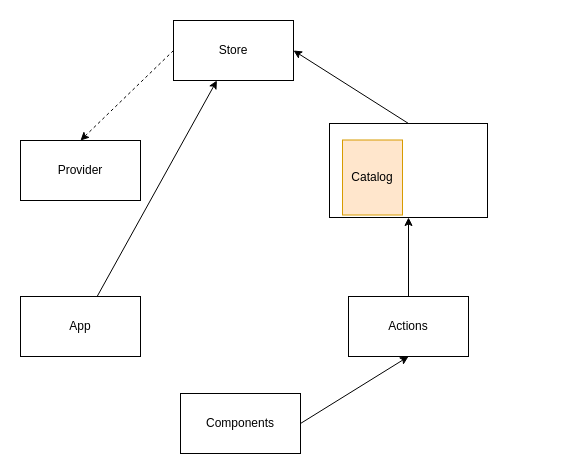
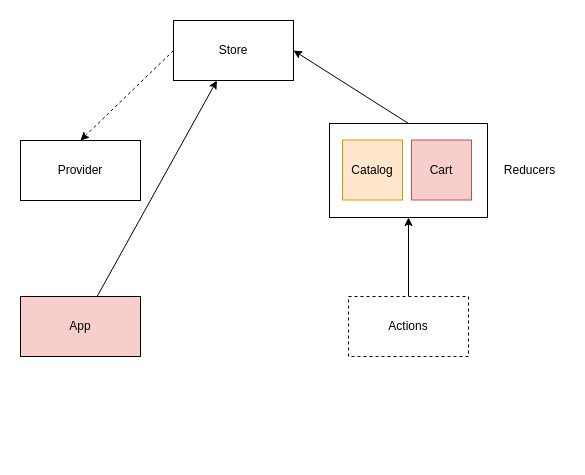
none -> (442, 170)
none -> (529, 171)
(373, 178) -> (373, 170)
(81, 327) -> (81, 327)
(409, 327) -> (409, 327)
(352, 392) -> none
(241, 424) -> none
